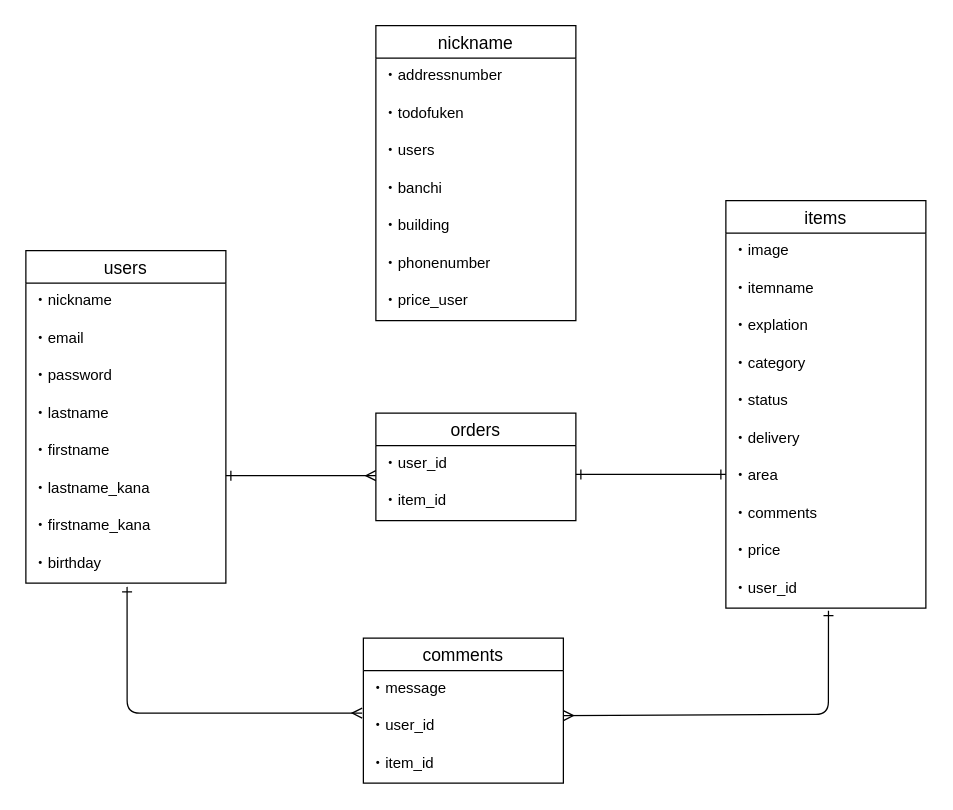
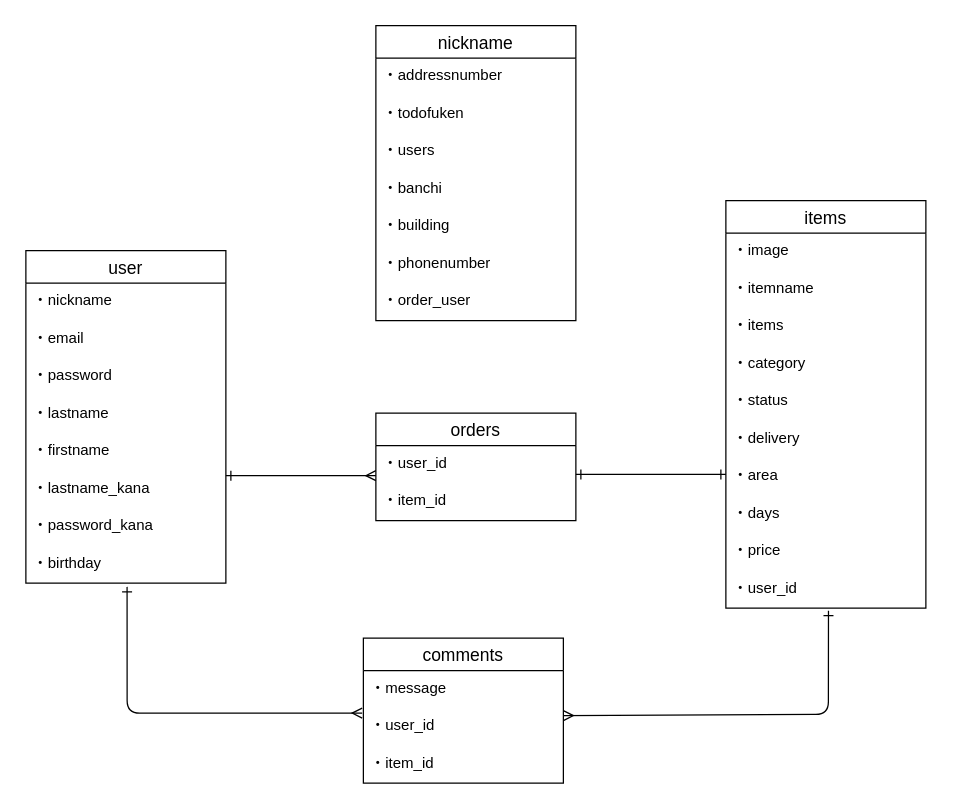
(125, 268) -> (125, 268)
(430, 300) -> (432, 300)
(774, 325) -> (759, 325)
(774, 513) -> (757, 513)
(97, 525) -> (95, 525)
